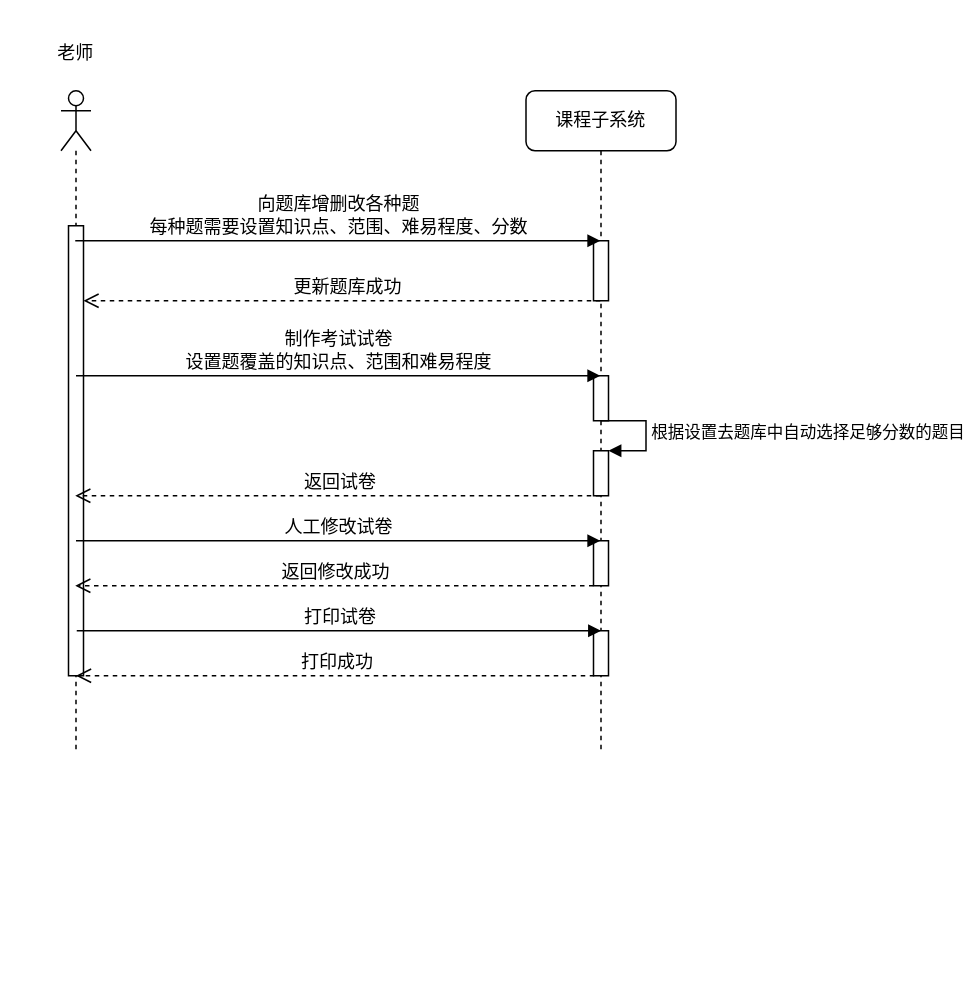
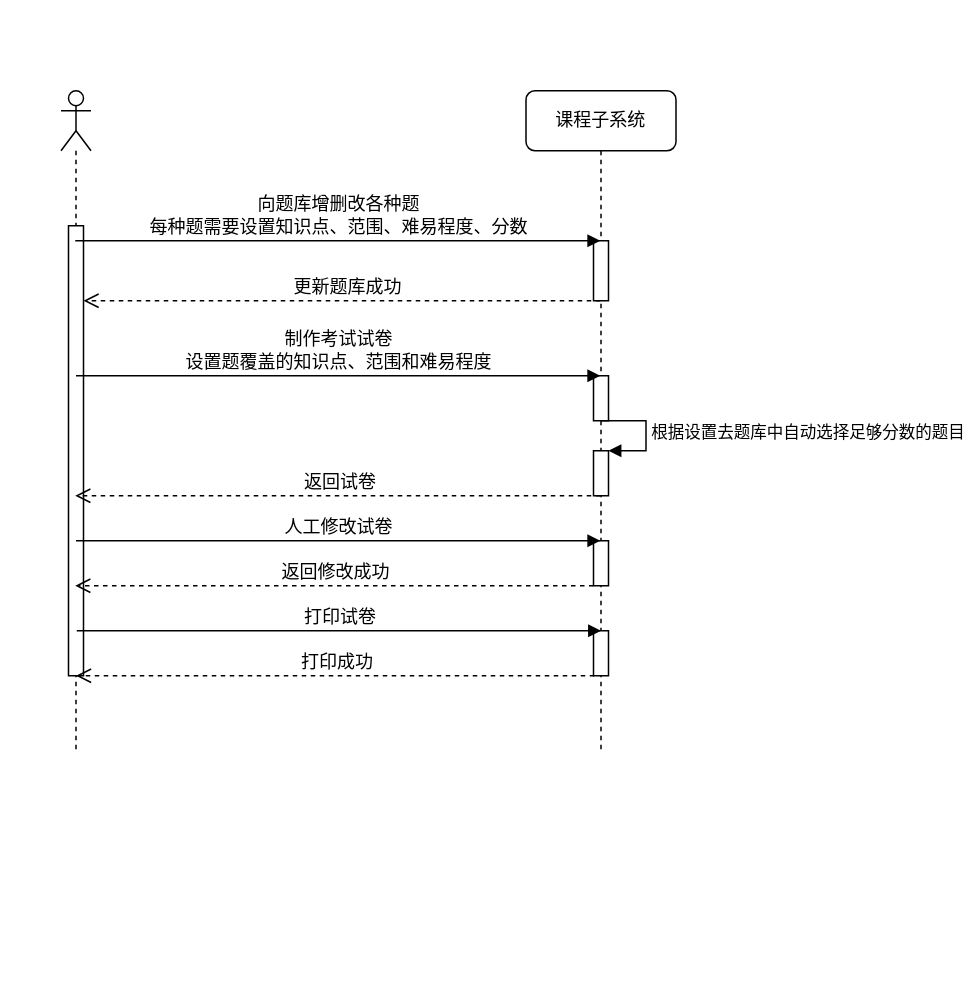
(76, 53) -> none
